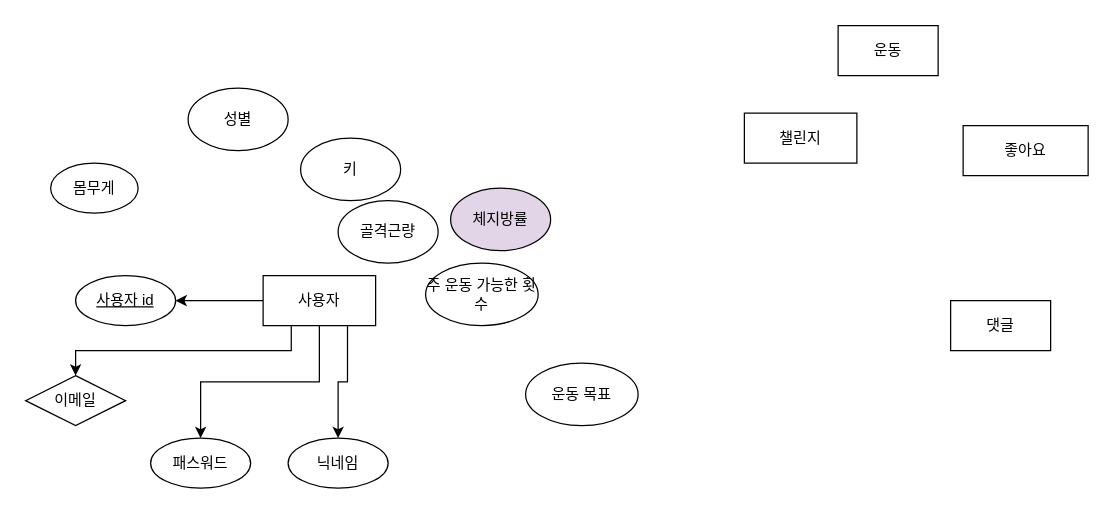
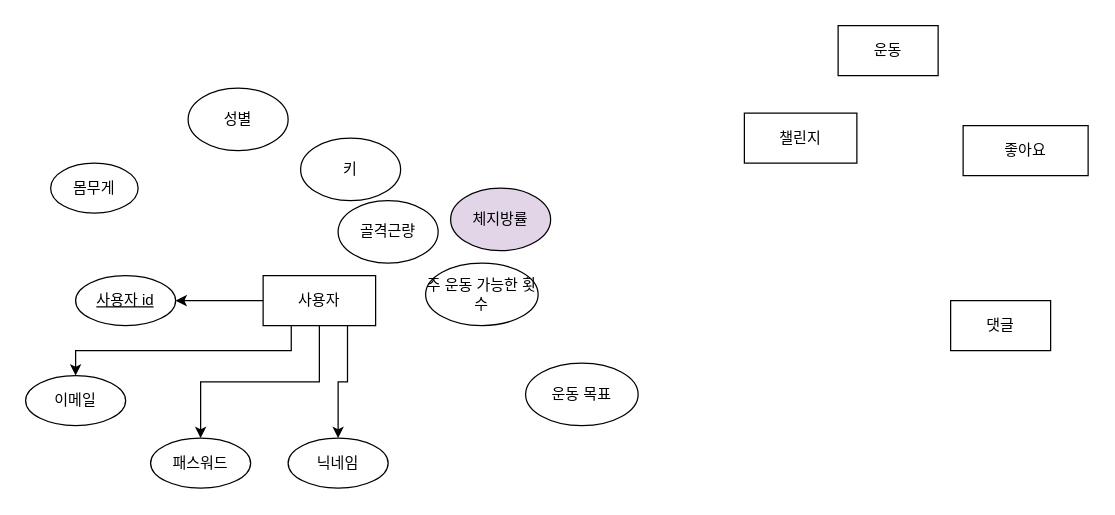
(76, 401) -> (76, 401)
